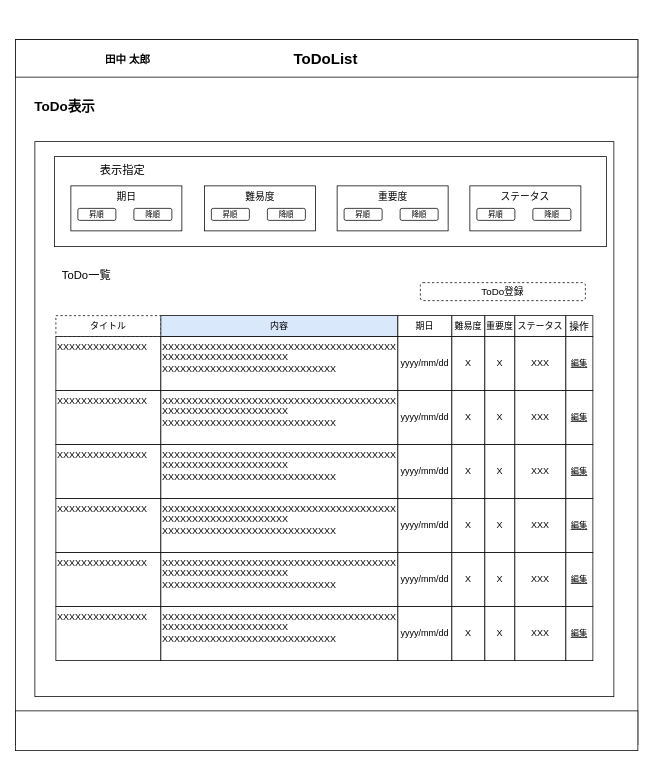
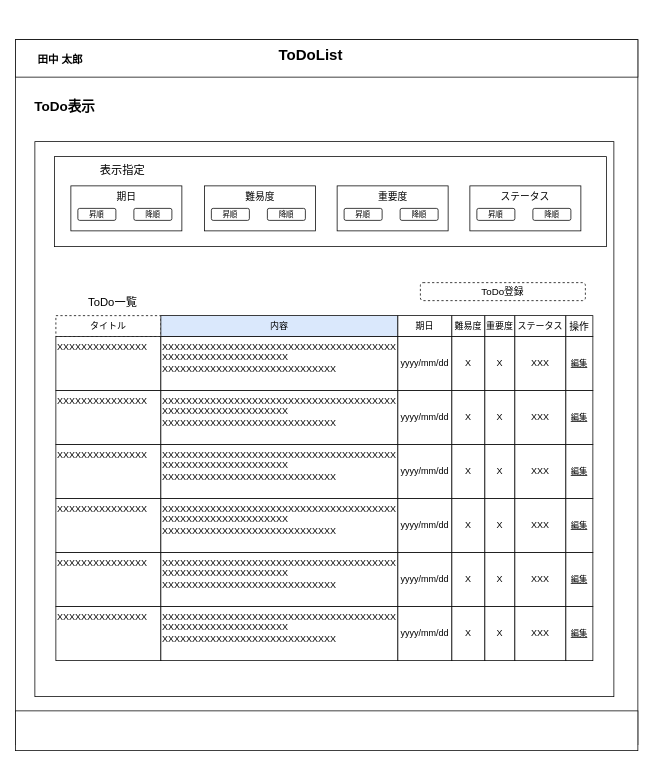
(326, 58) -> (311, 54)
(128, 59) -> (60, 59)
(87, 275) -> (113, 301)
